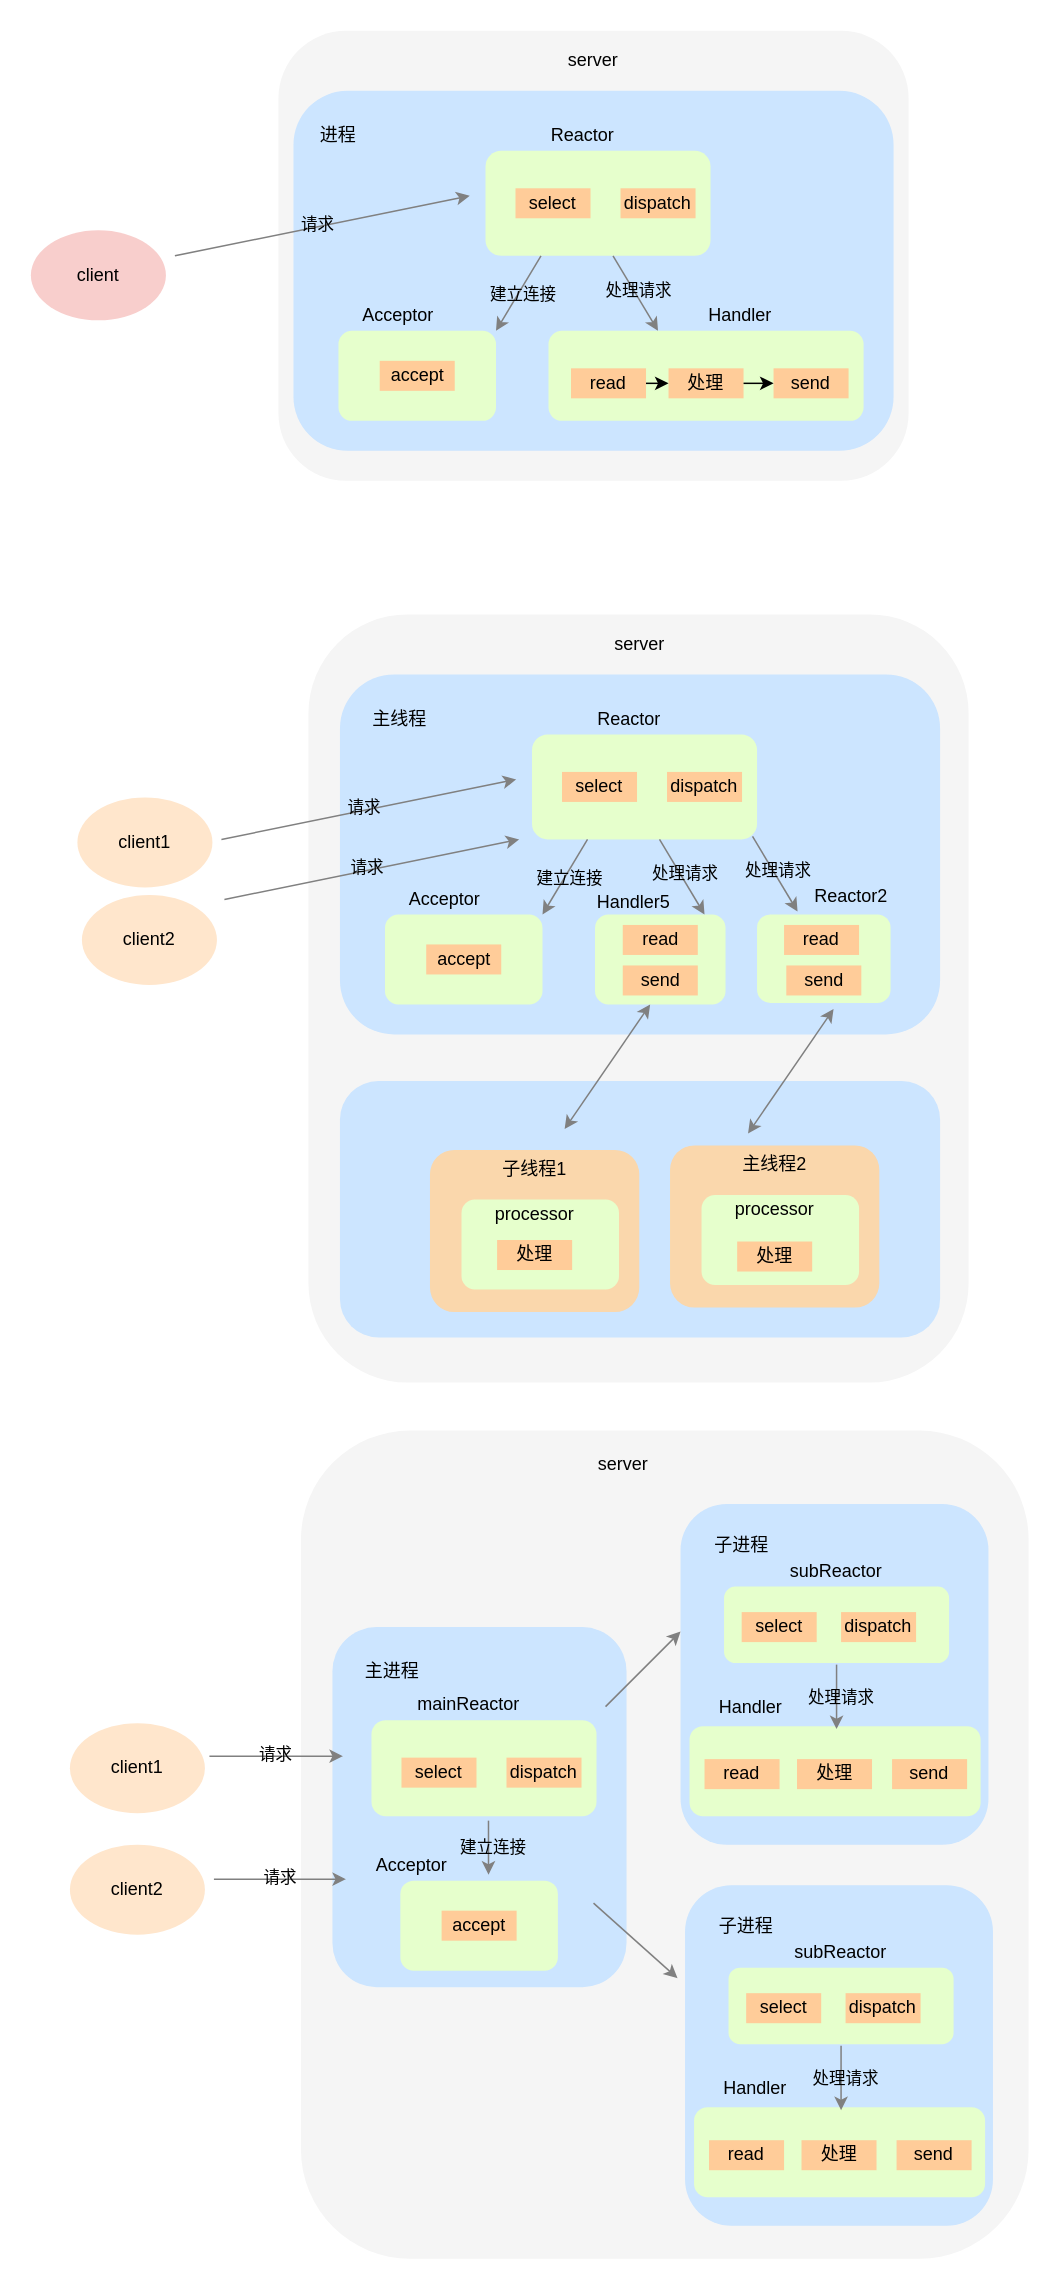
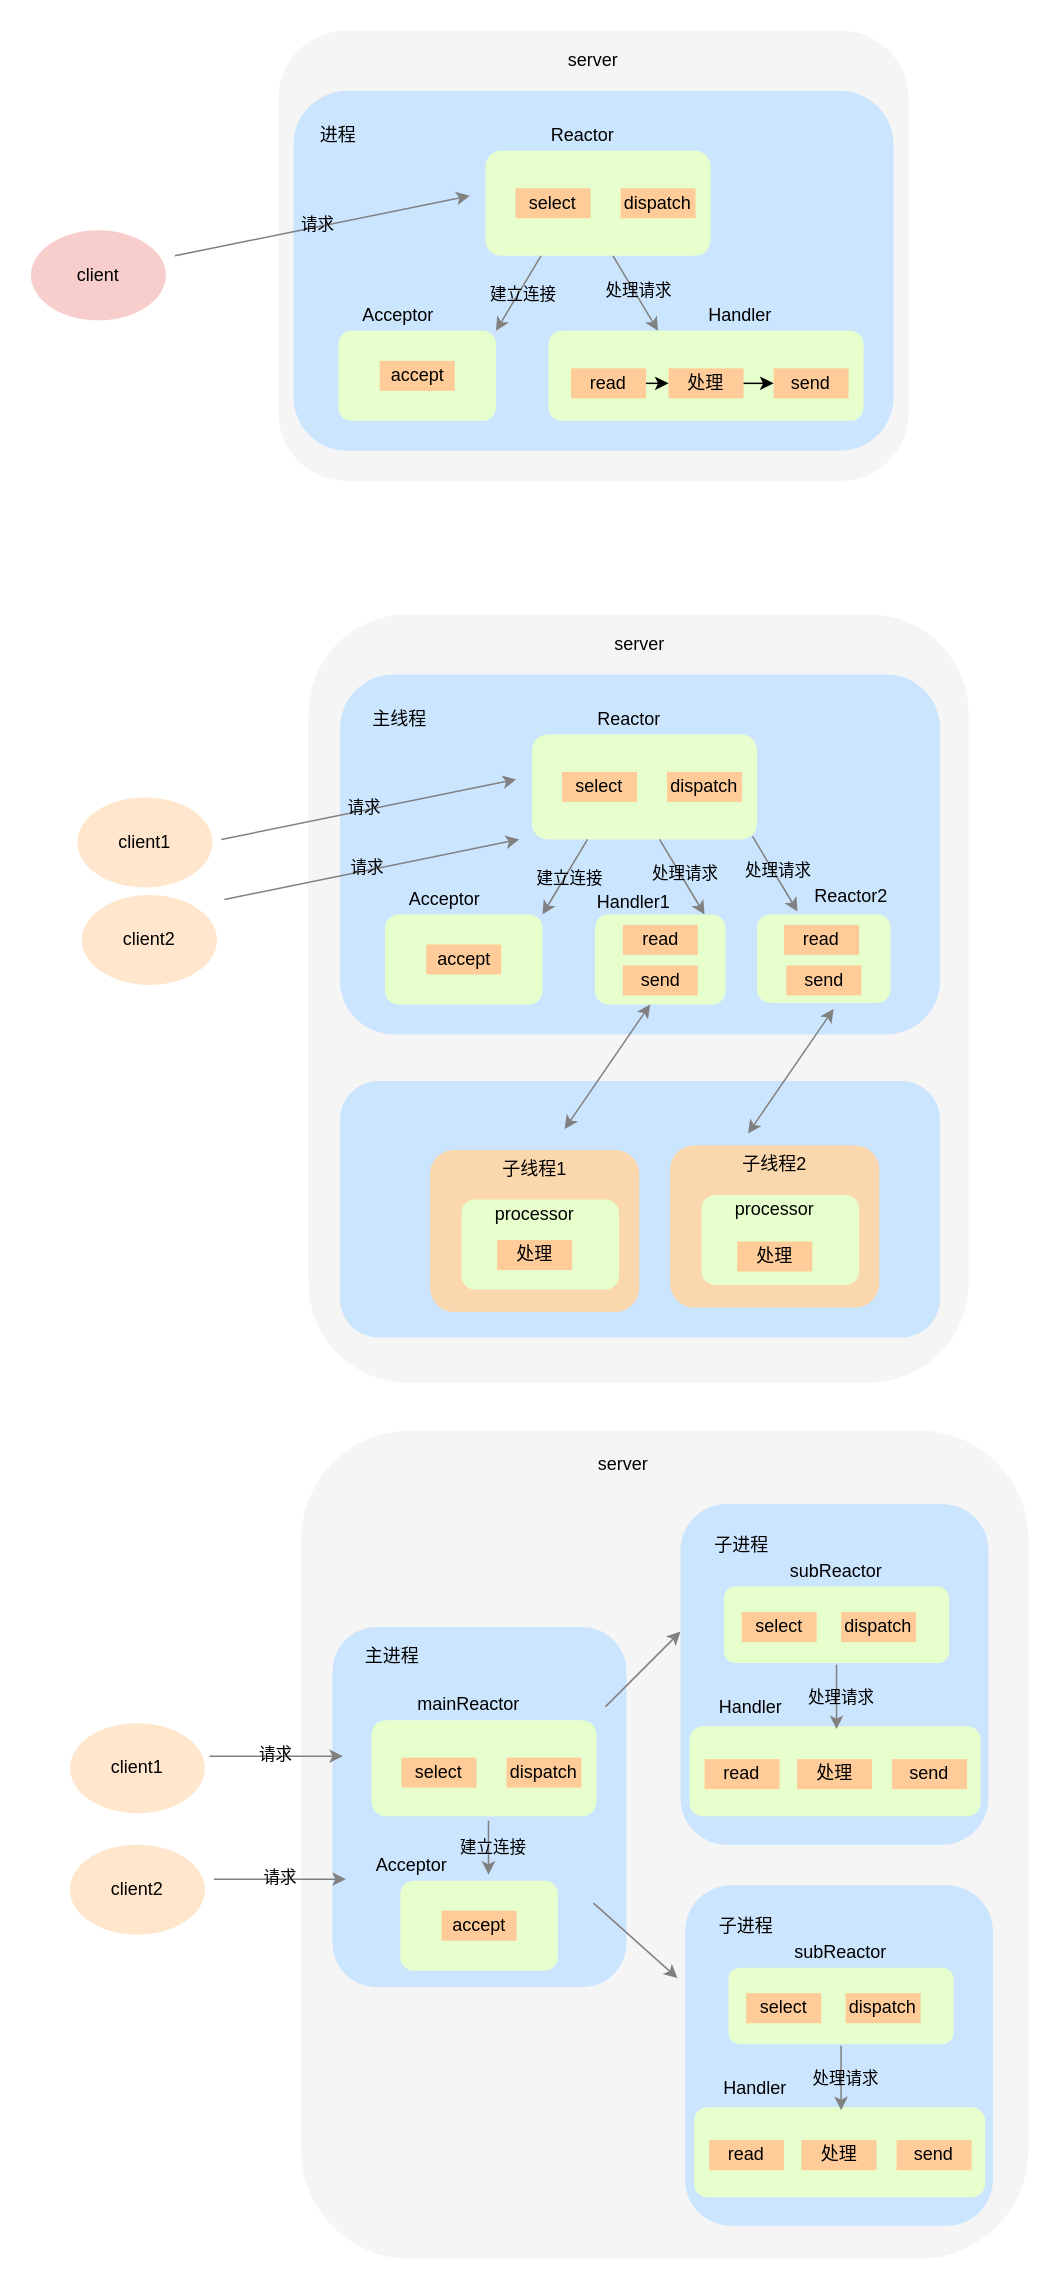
(634, 902) -> (634, 902)
(775, 1165) -> (775, 1165)
(392, 1672) -> (392, 1657)
